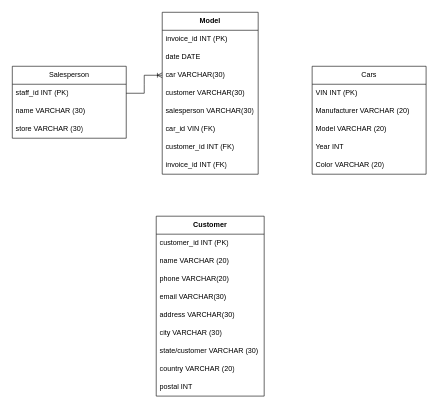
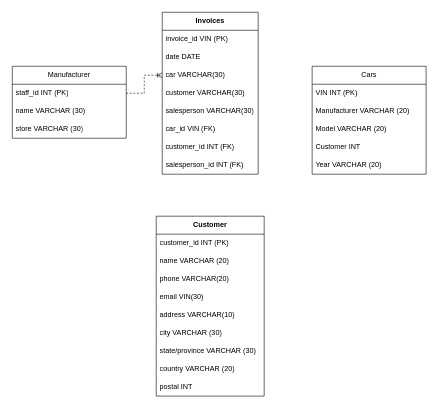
(210, 21) -> (210, 21)
(200, 39) -> (200, 39)
(69, 75) -> (69, 75)
(144, 84) -> (144, 84)
(331, 147) -> (339, 147)
(200, 165) -> (209, 165)
(349, 165) -> (348, 165)
(191, 297) -> (183, 297)
(197, 315) -> (197, 315)
(211, 351) -> (211, 351)
